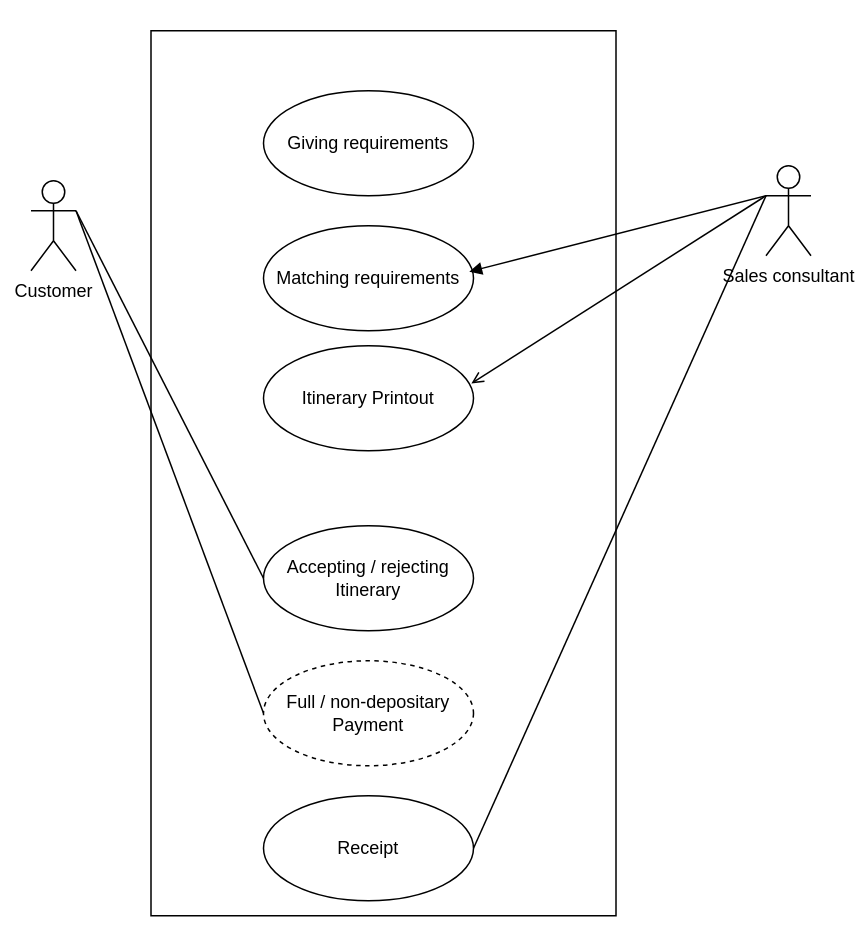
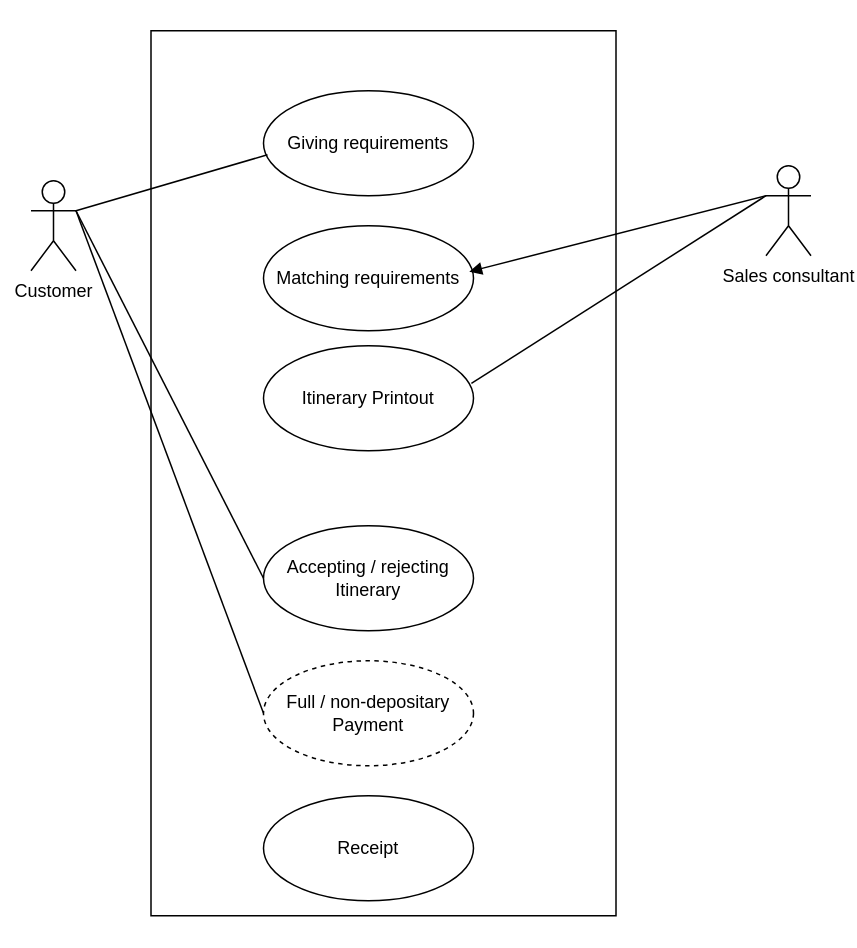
none -> (172, 183)
(477, 380) -> (475, 381)
(619, 522) -> none
